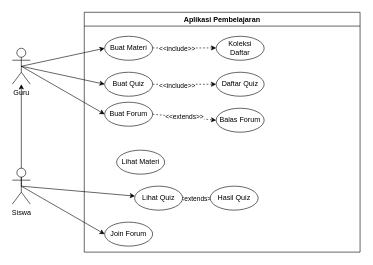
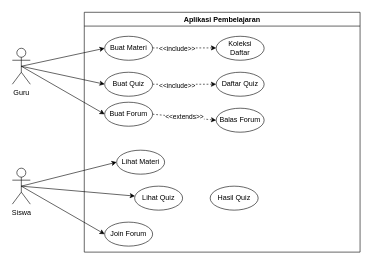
(21, 89) -> (71, 174)
(194, 198) -> none
